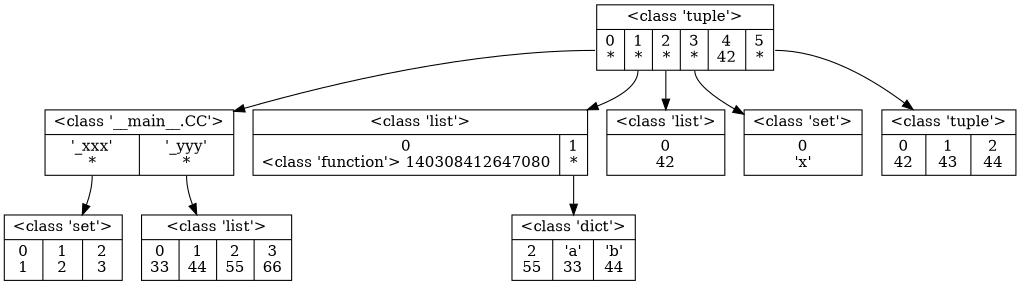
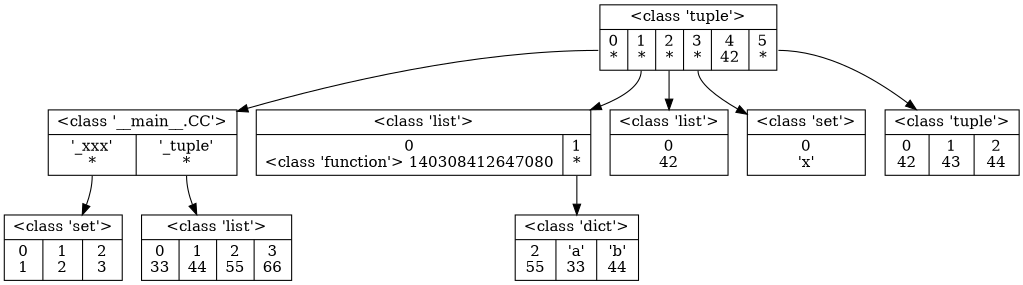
(187, 146) -> (187, 146)
